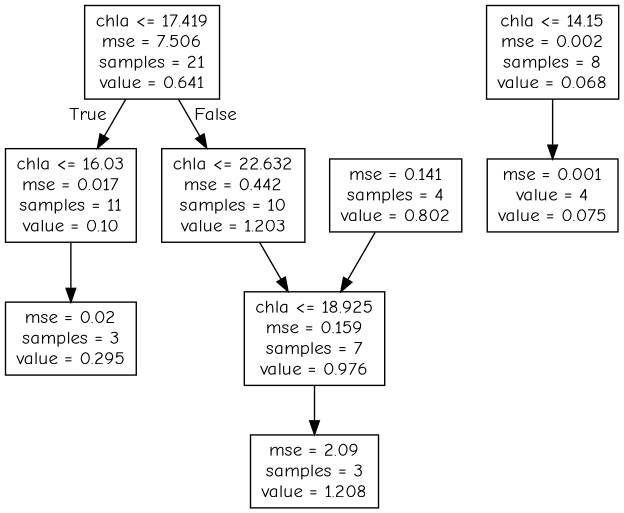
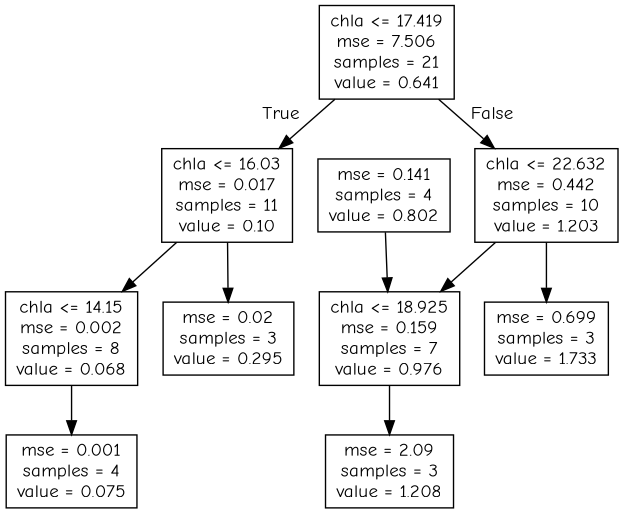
(553, 195) -> (72, 471)
none -> (155, 262)
none -> (546, 339)
